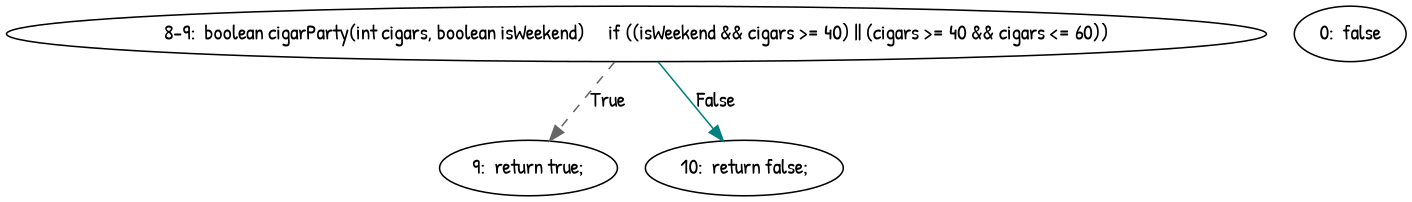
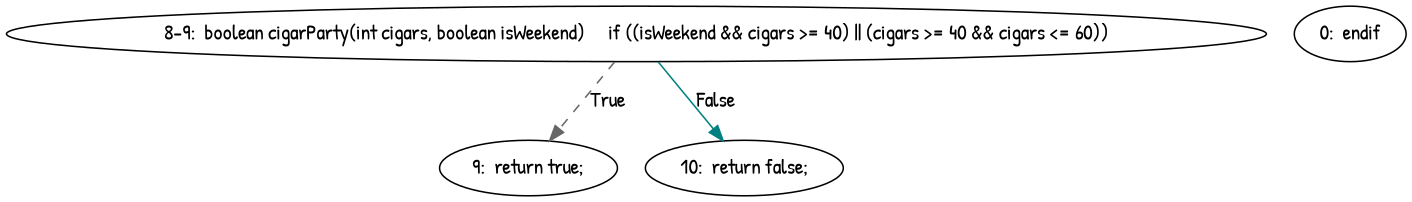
(1350, 34) -> (1350, 34)
